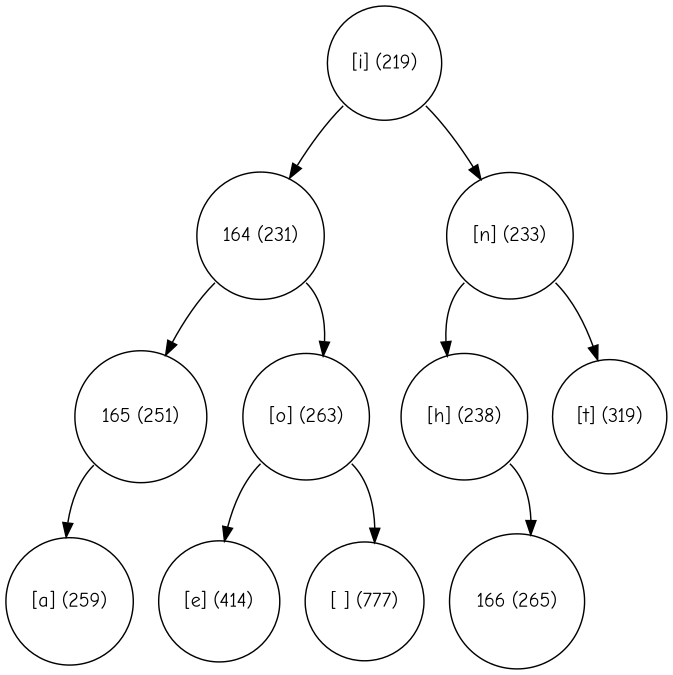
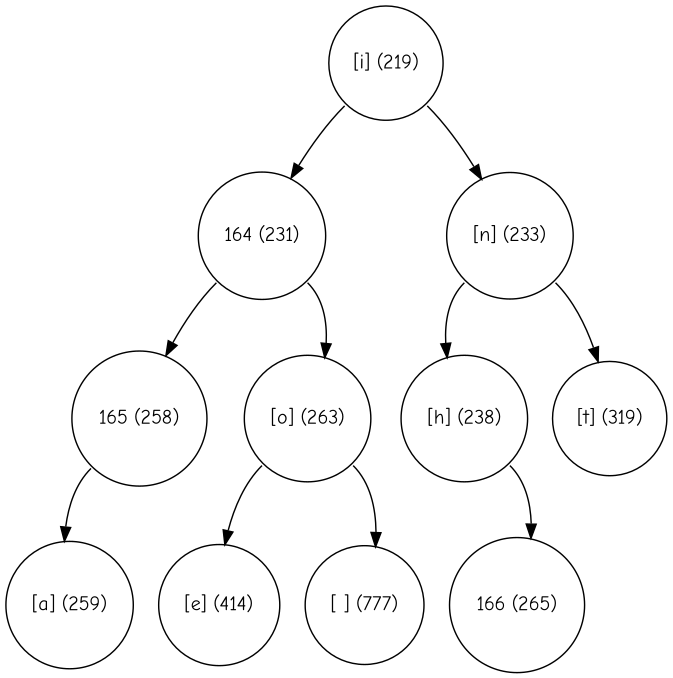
(141, 417) -> (139, 419)
